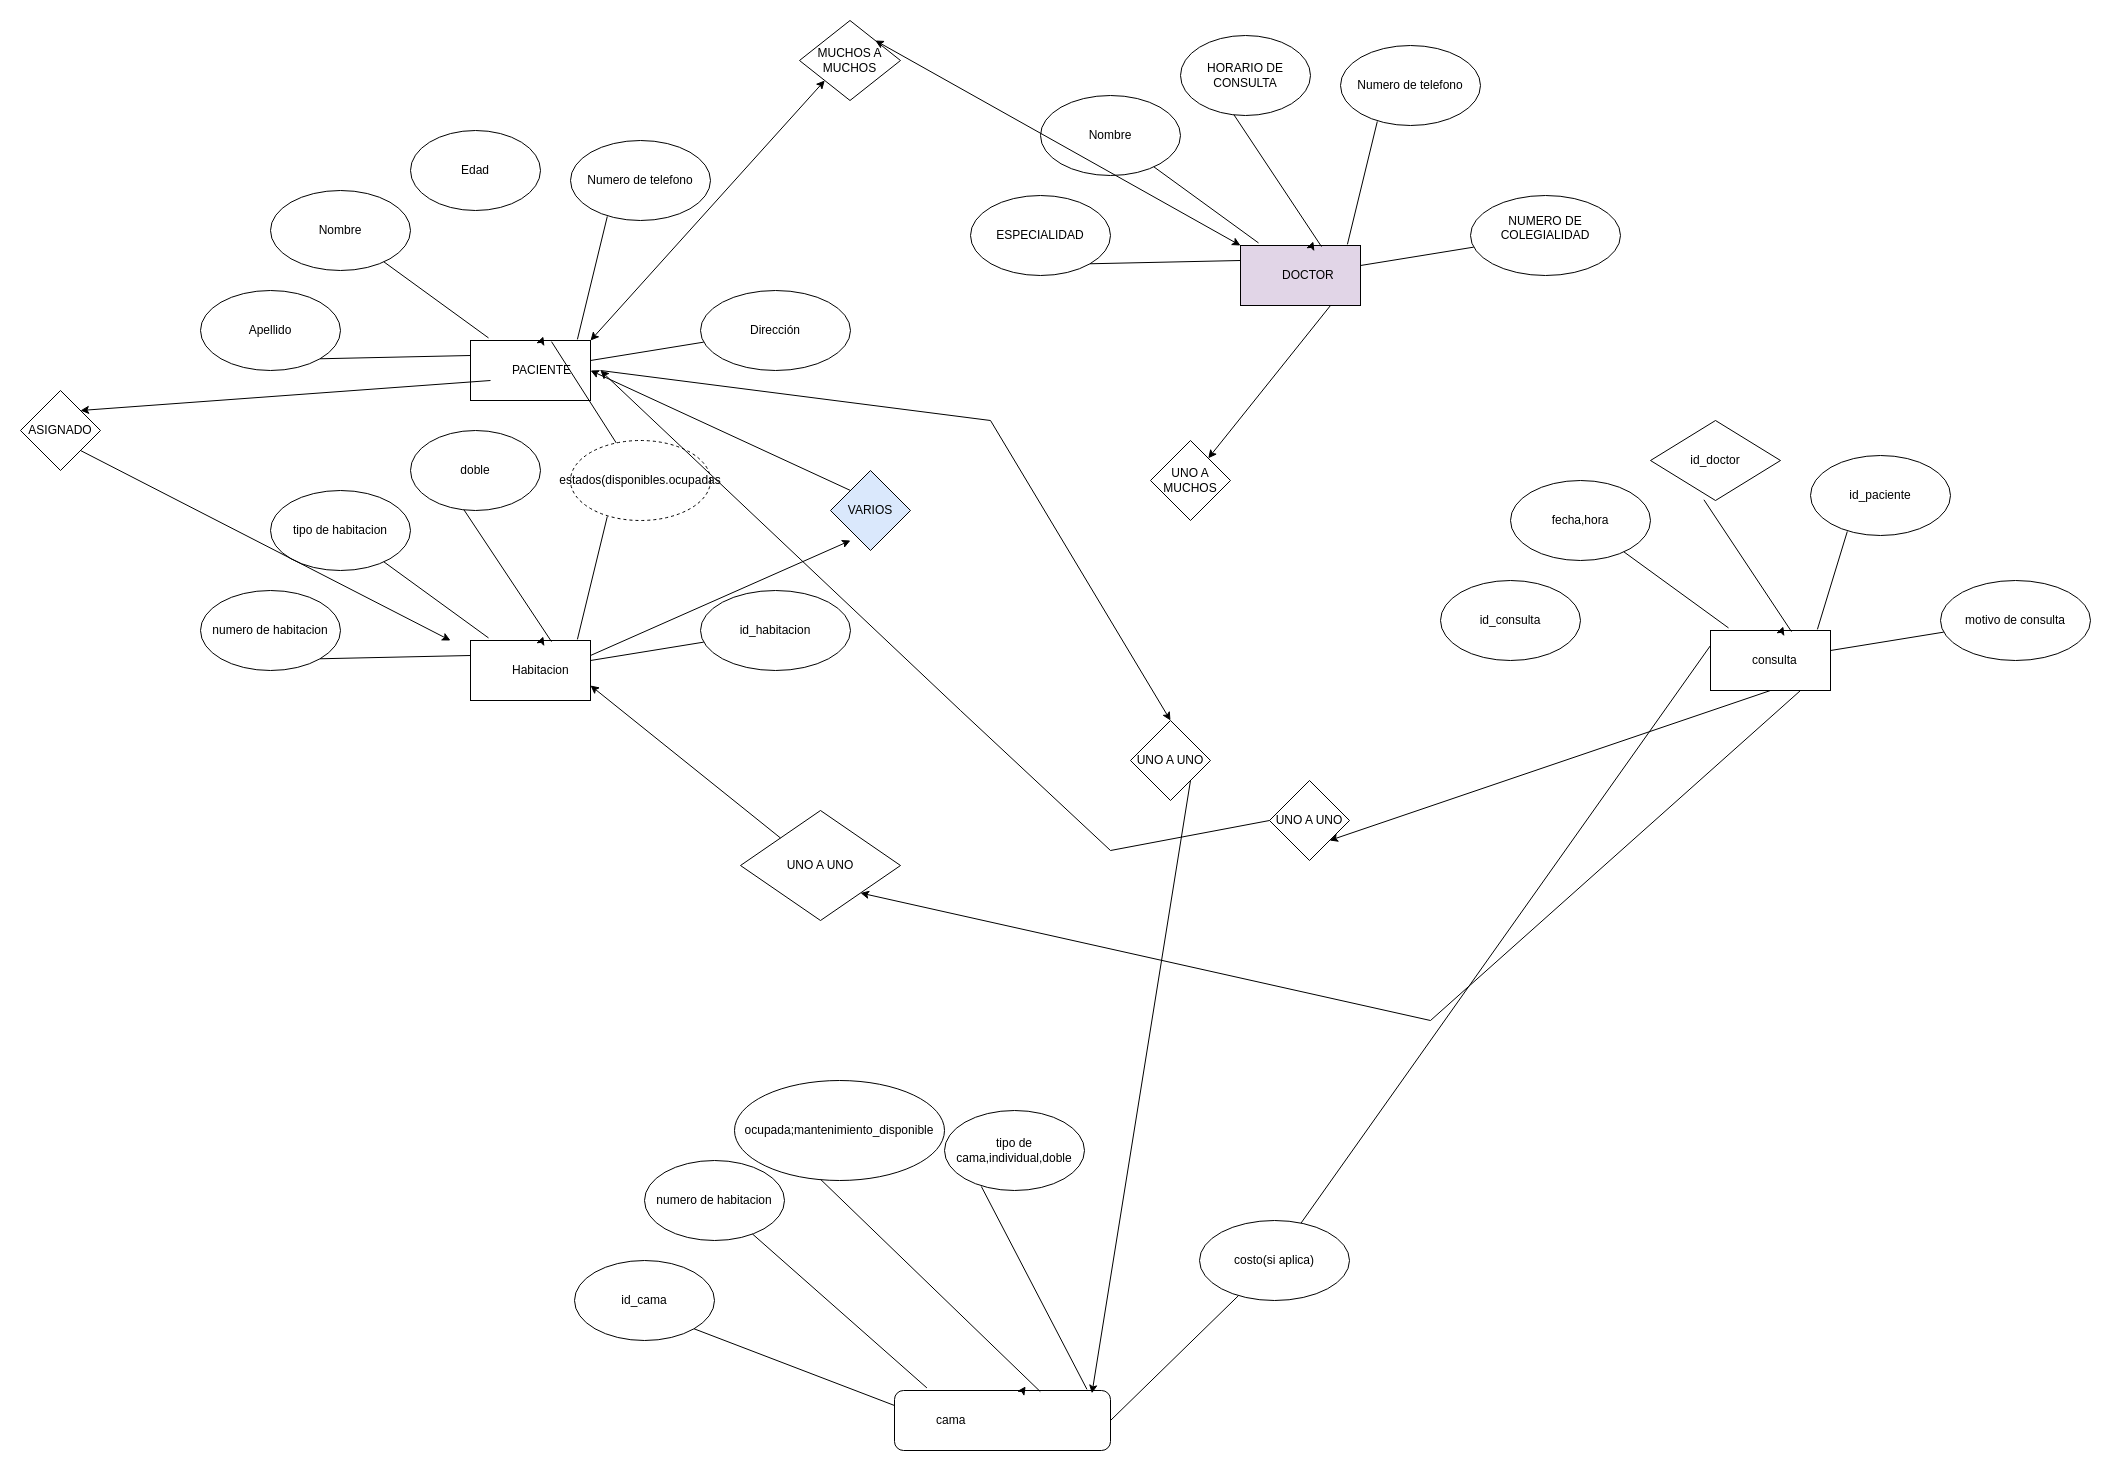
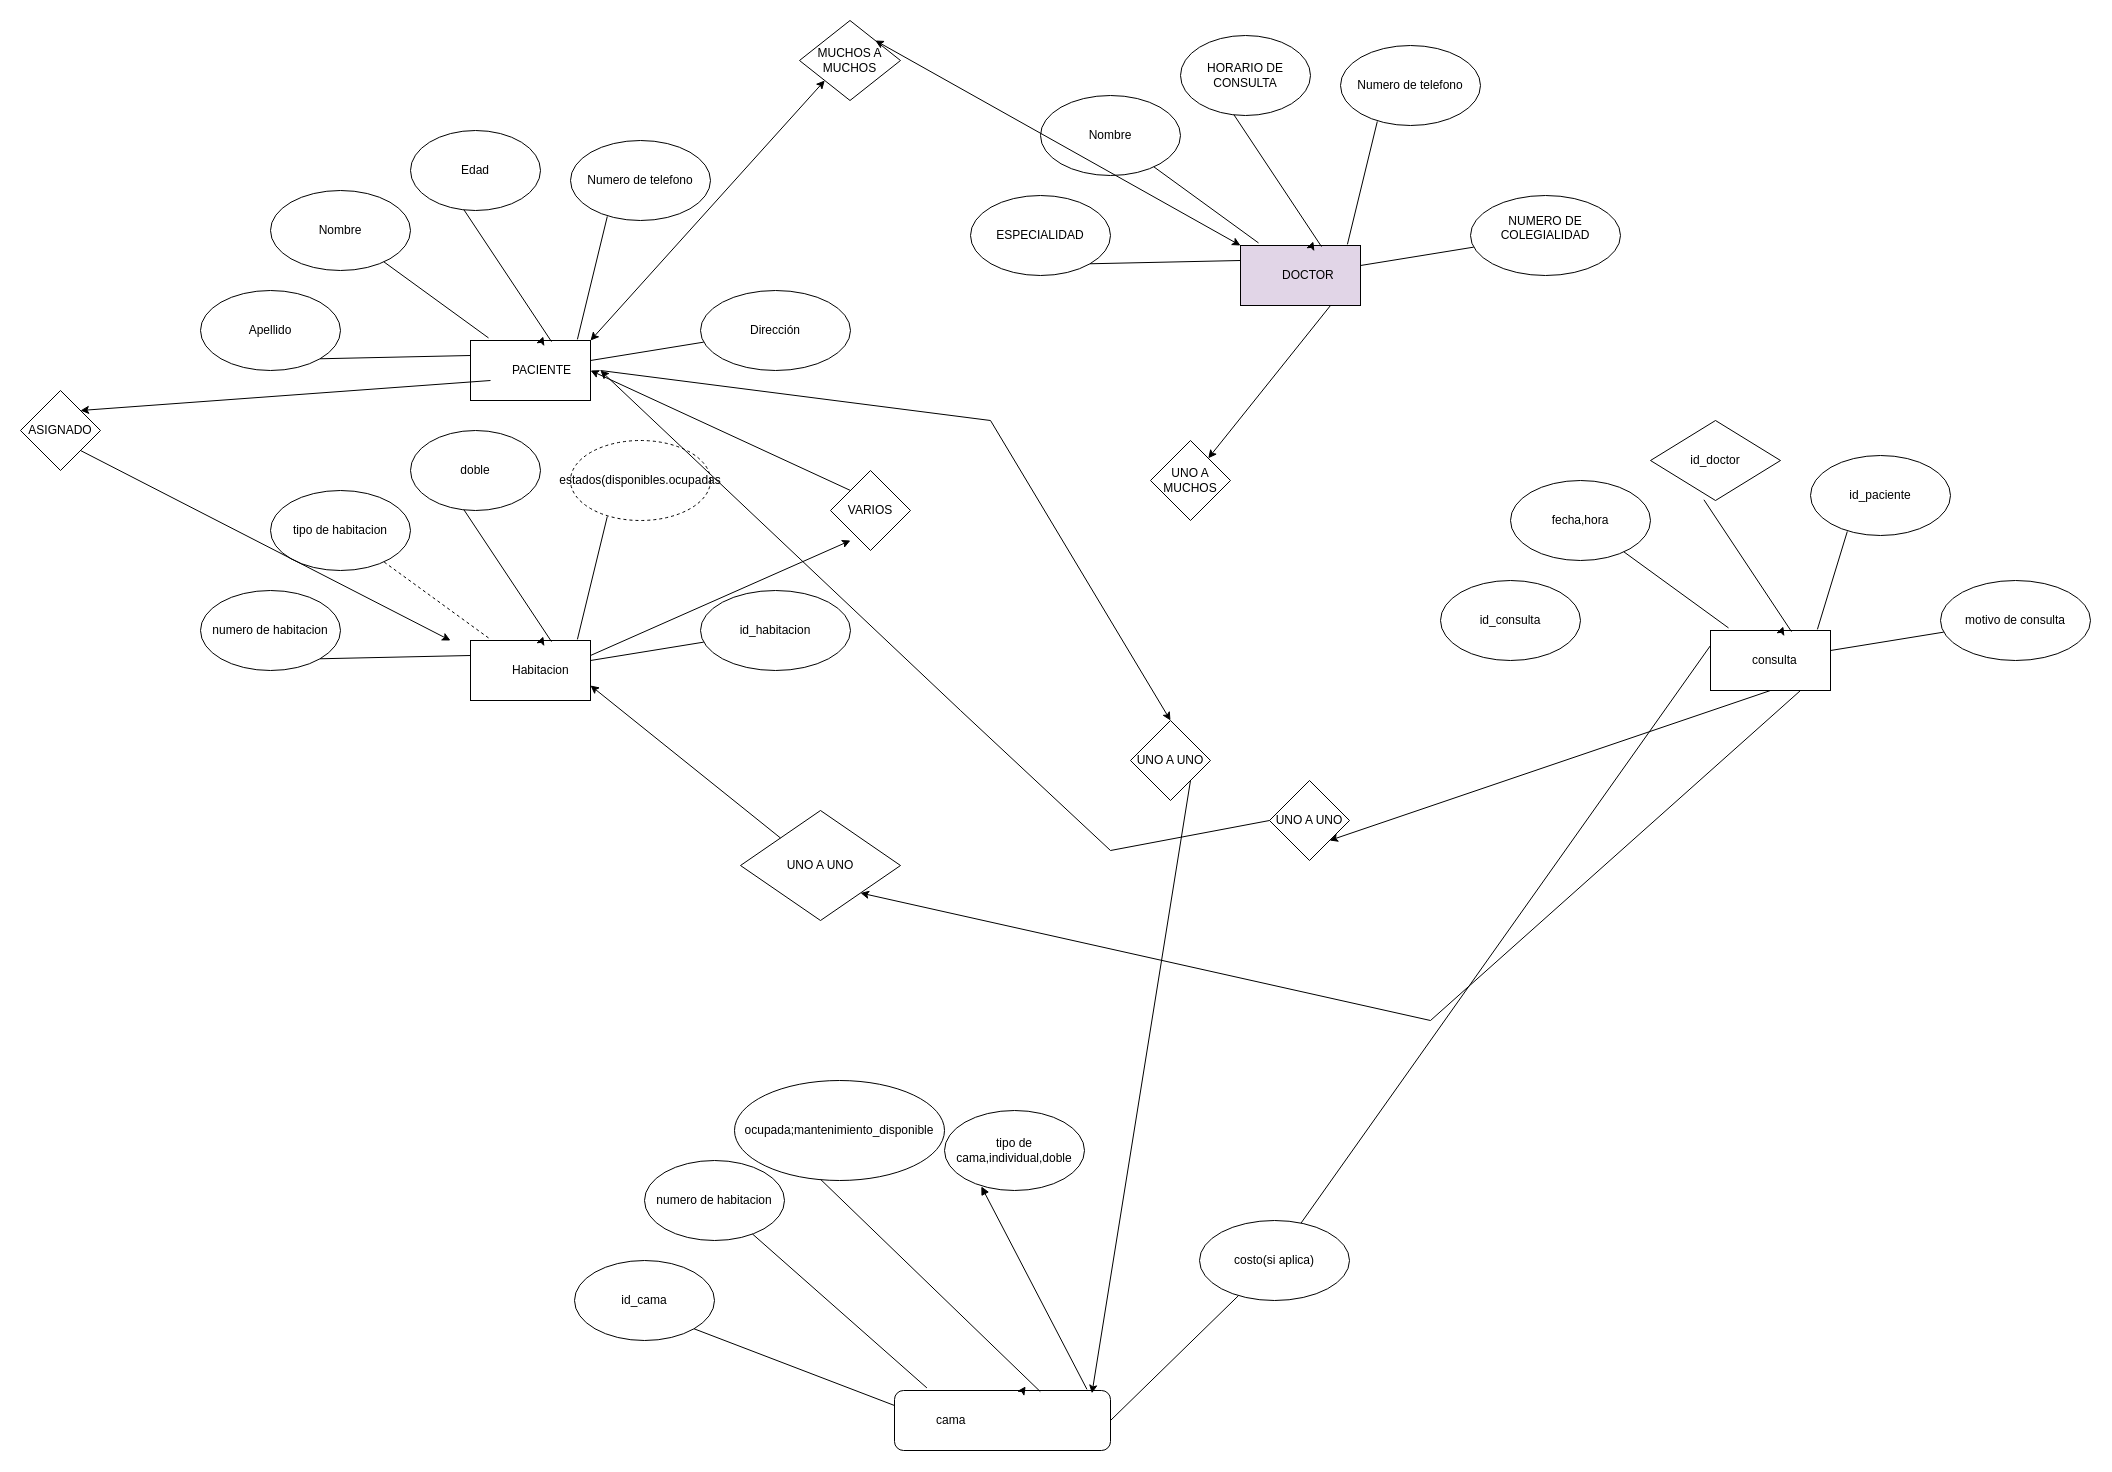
(584, 392) -> (508, 276)
(871, 511) -> (871, 511)
(436, 600) -> (436, 600)
(984, 1191) -> (985, 1194)
